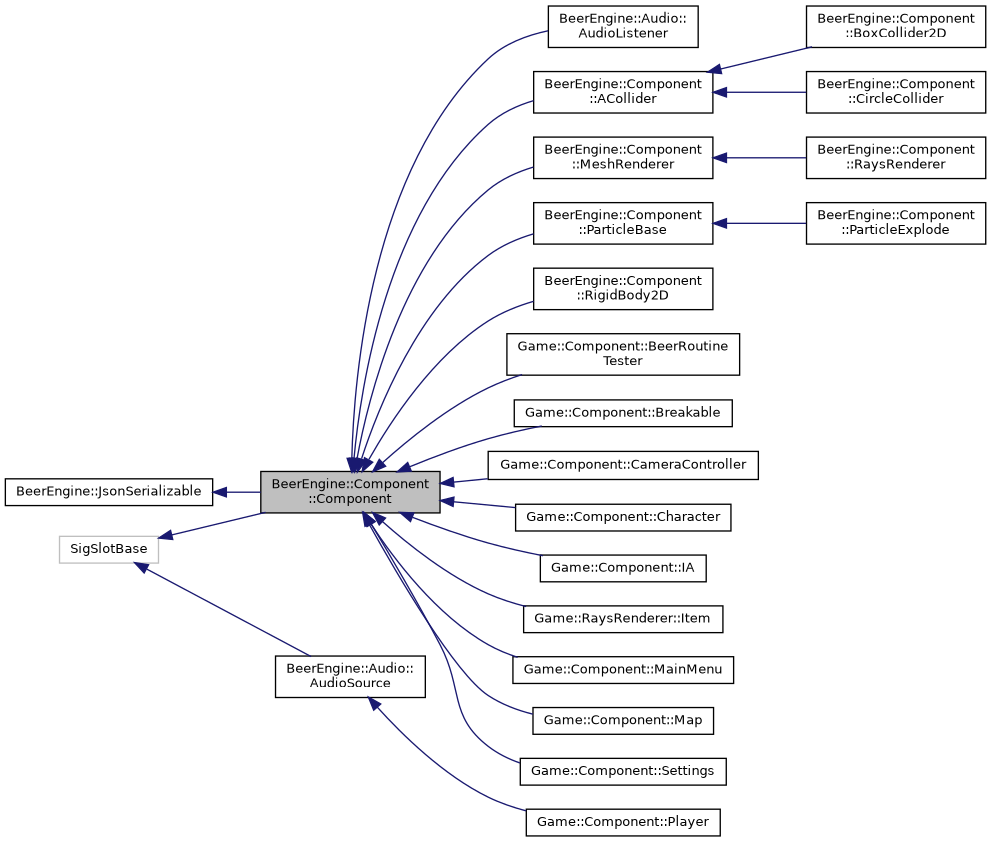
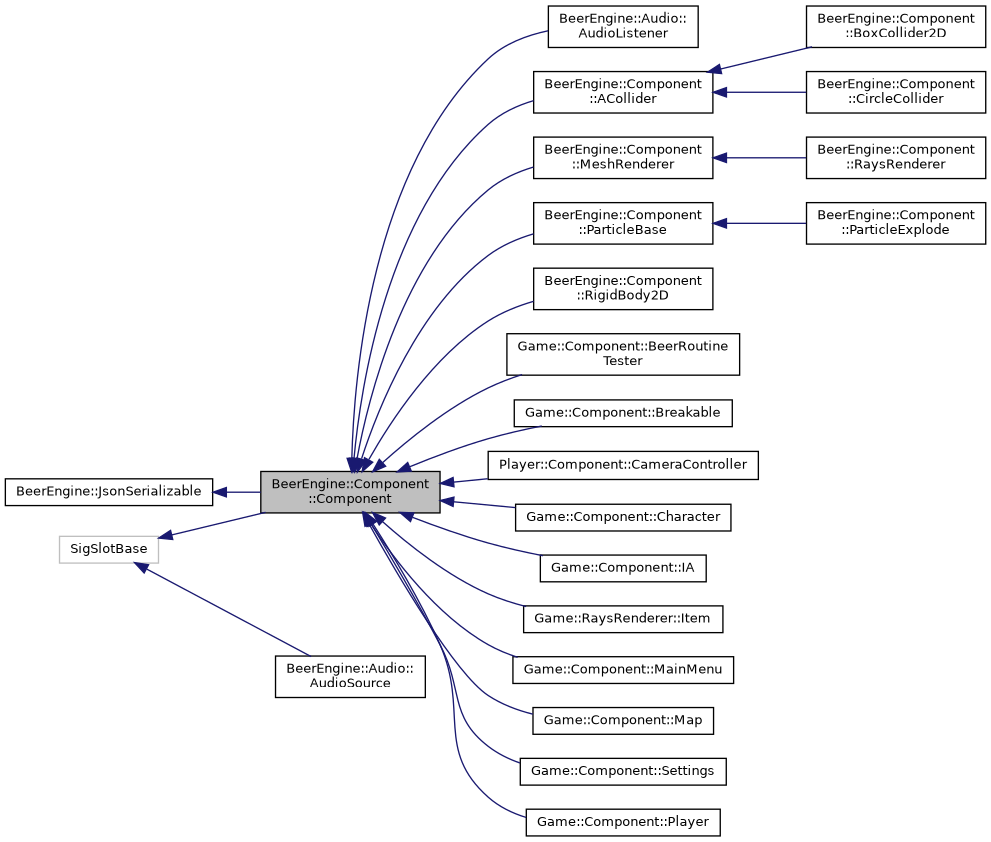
(623, 465) -> (623, 465)
(444, 770) -> (455, 721)
